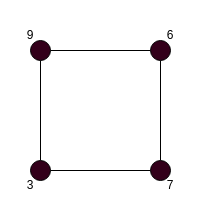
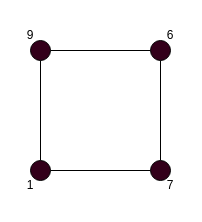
(31, 186) -> (31, 186)
